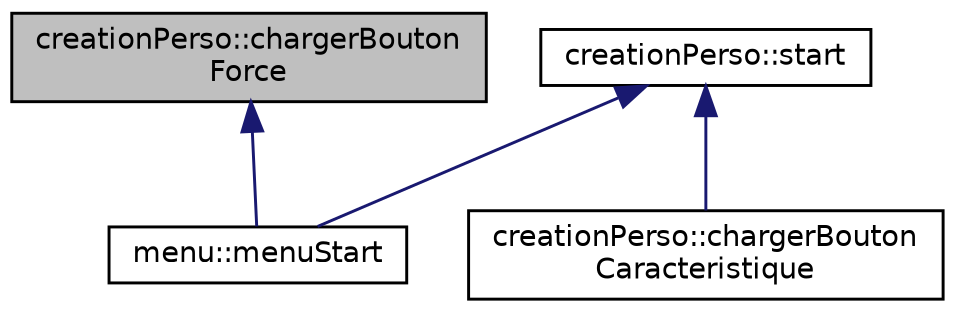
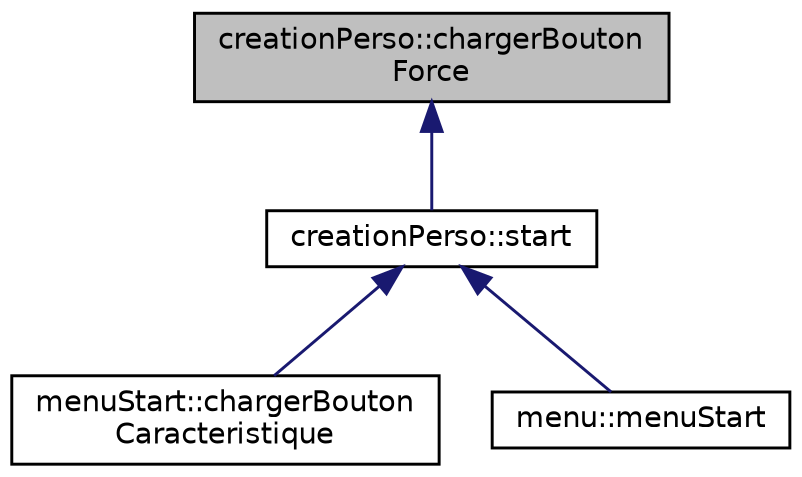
(255, 179) -> (432, 171)
(706, 255) -> (225, 420)
